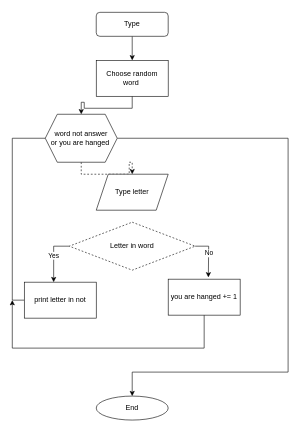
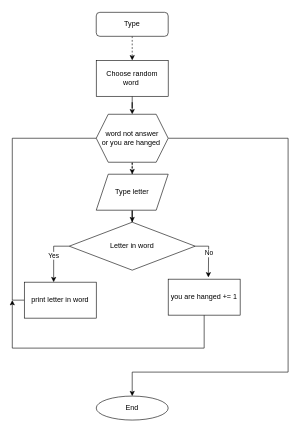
(132, 45) -> (132, 45)
(81, 138) -> (132, 138)
none -> (132, 218)
(132, 246) -> (132, 246)
(60, 300) -> (60, 300)
